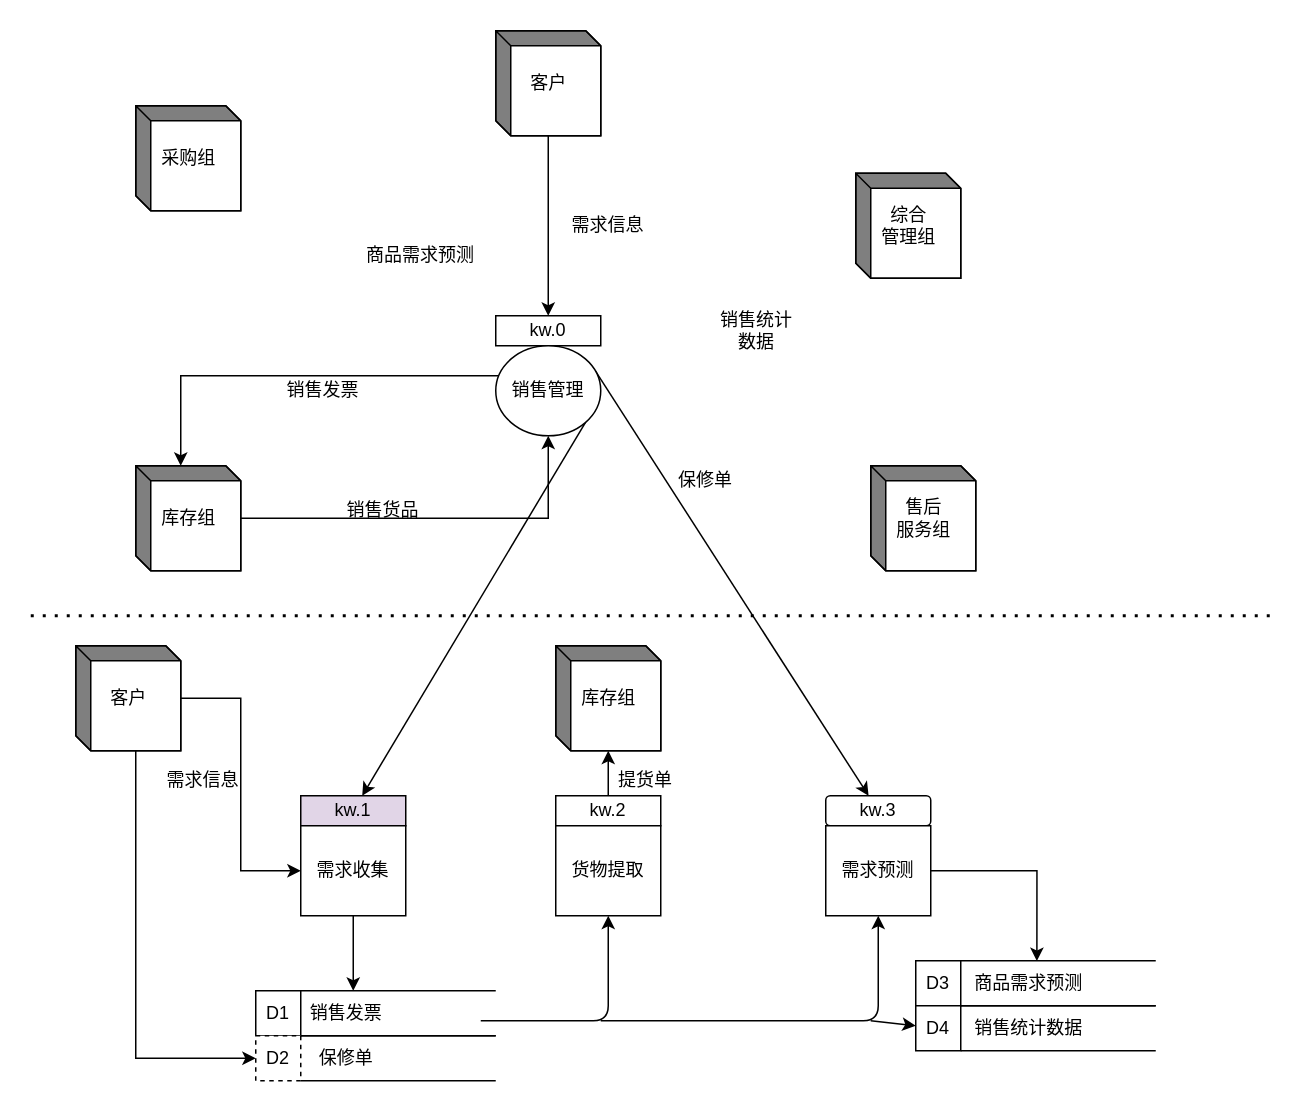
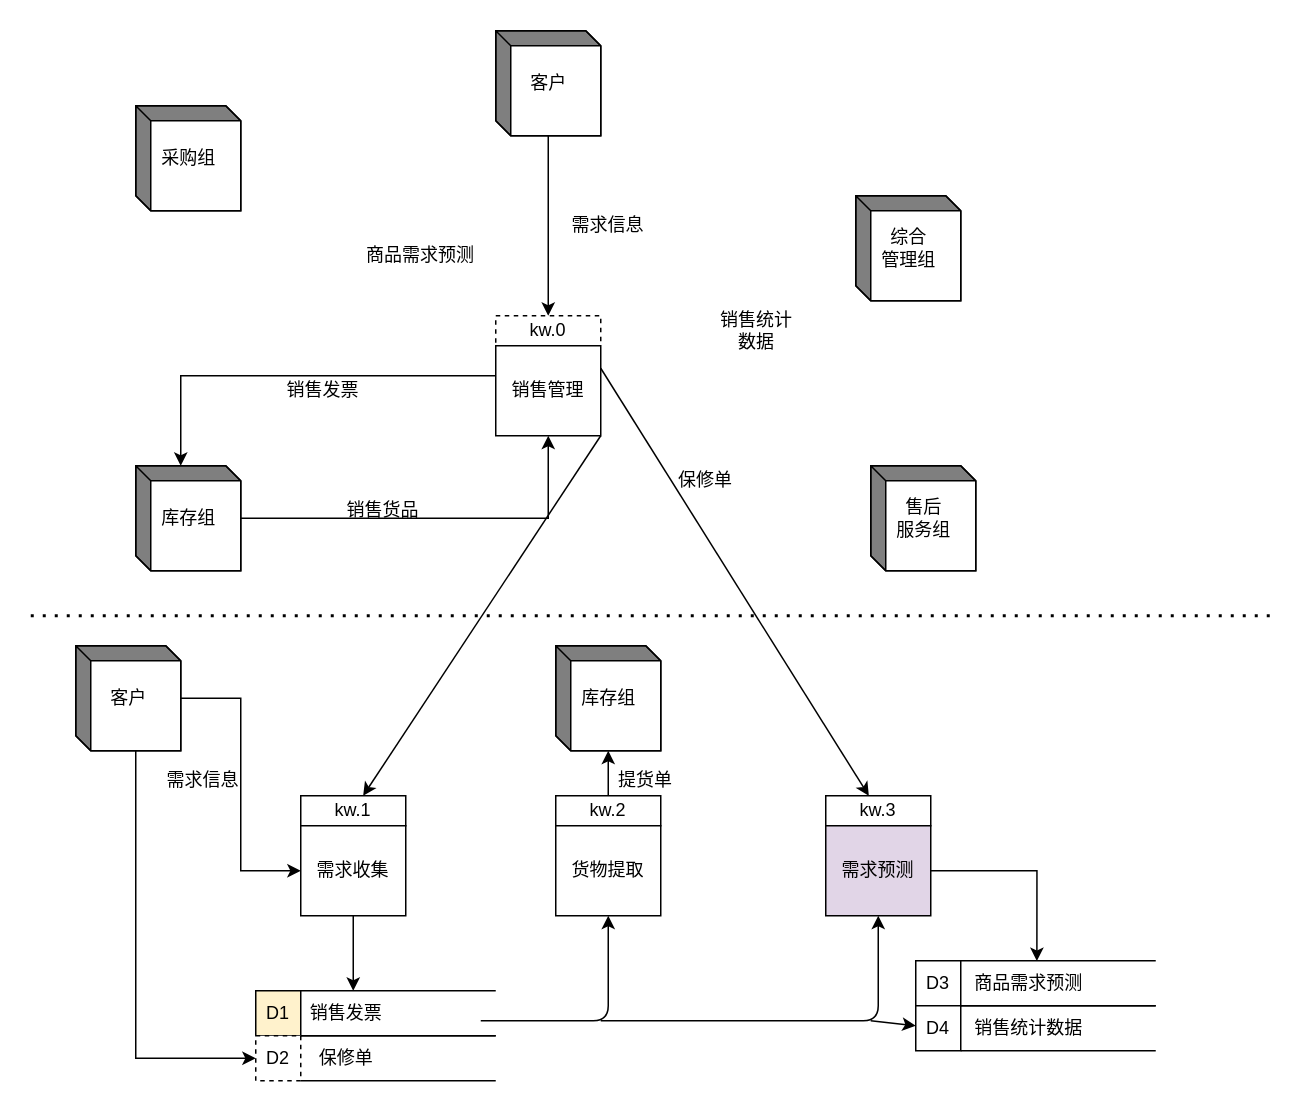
(908, 226) -> (908, 248)
(548, 331) -> (548, 331)
(548, 391) -> (548, 391)
(353, 811) -> (353, 811)
(878, 811) -> (878, 811)
(878, 871) -> (878, 871)
(278, 1013) -> (278, 1013)
